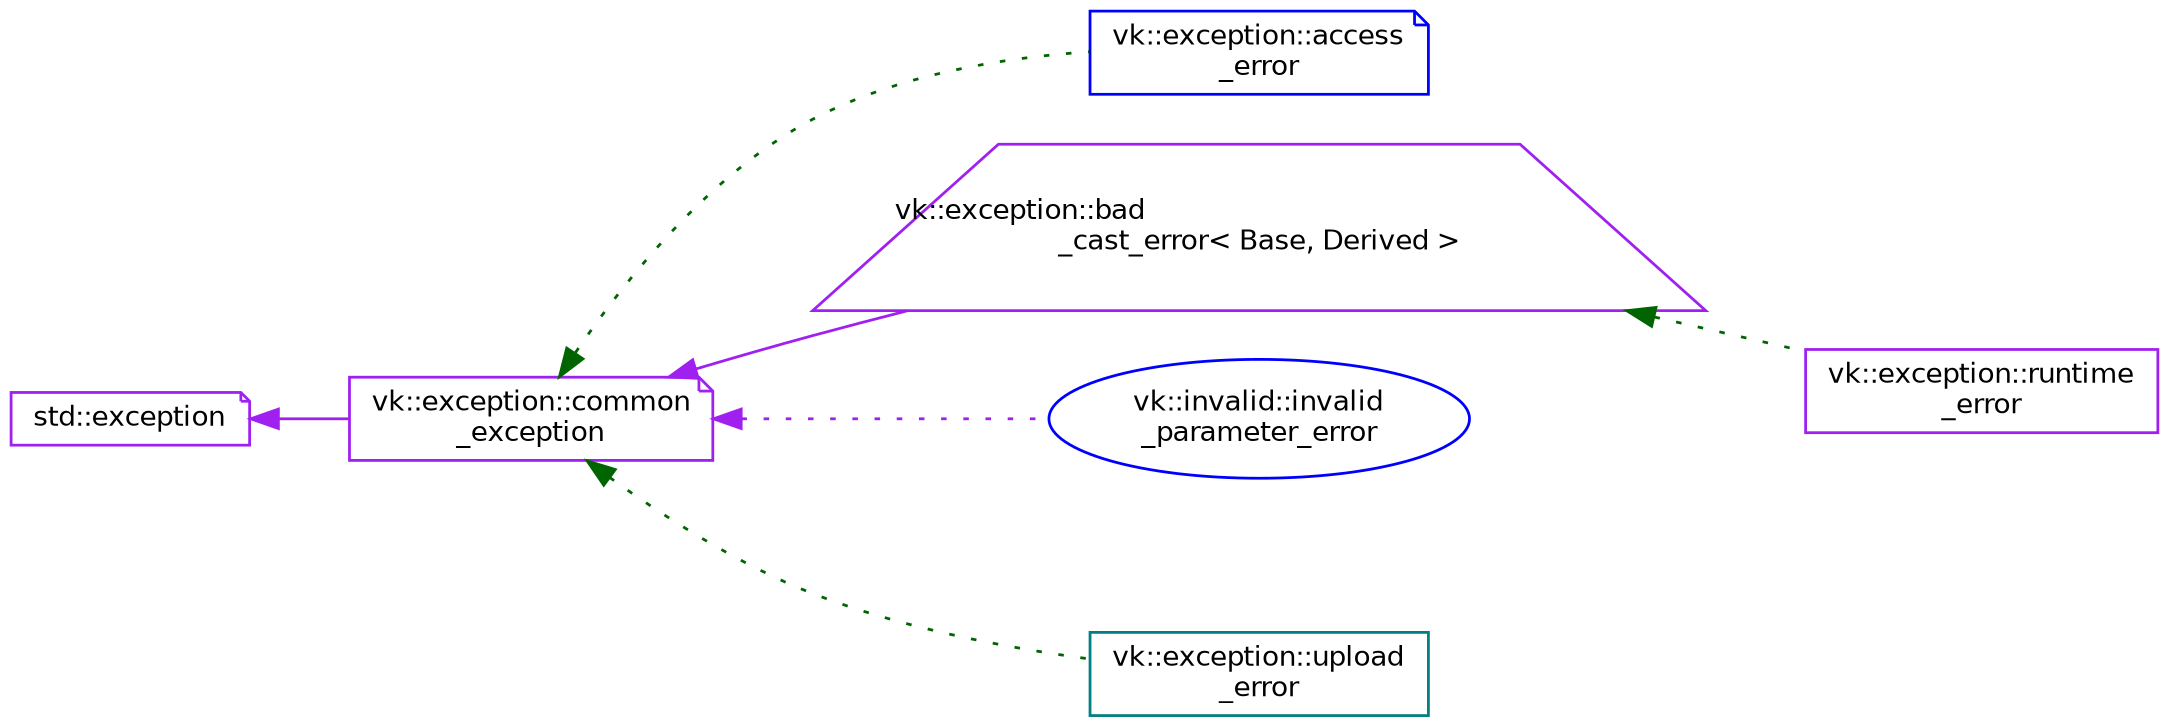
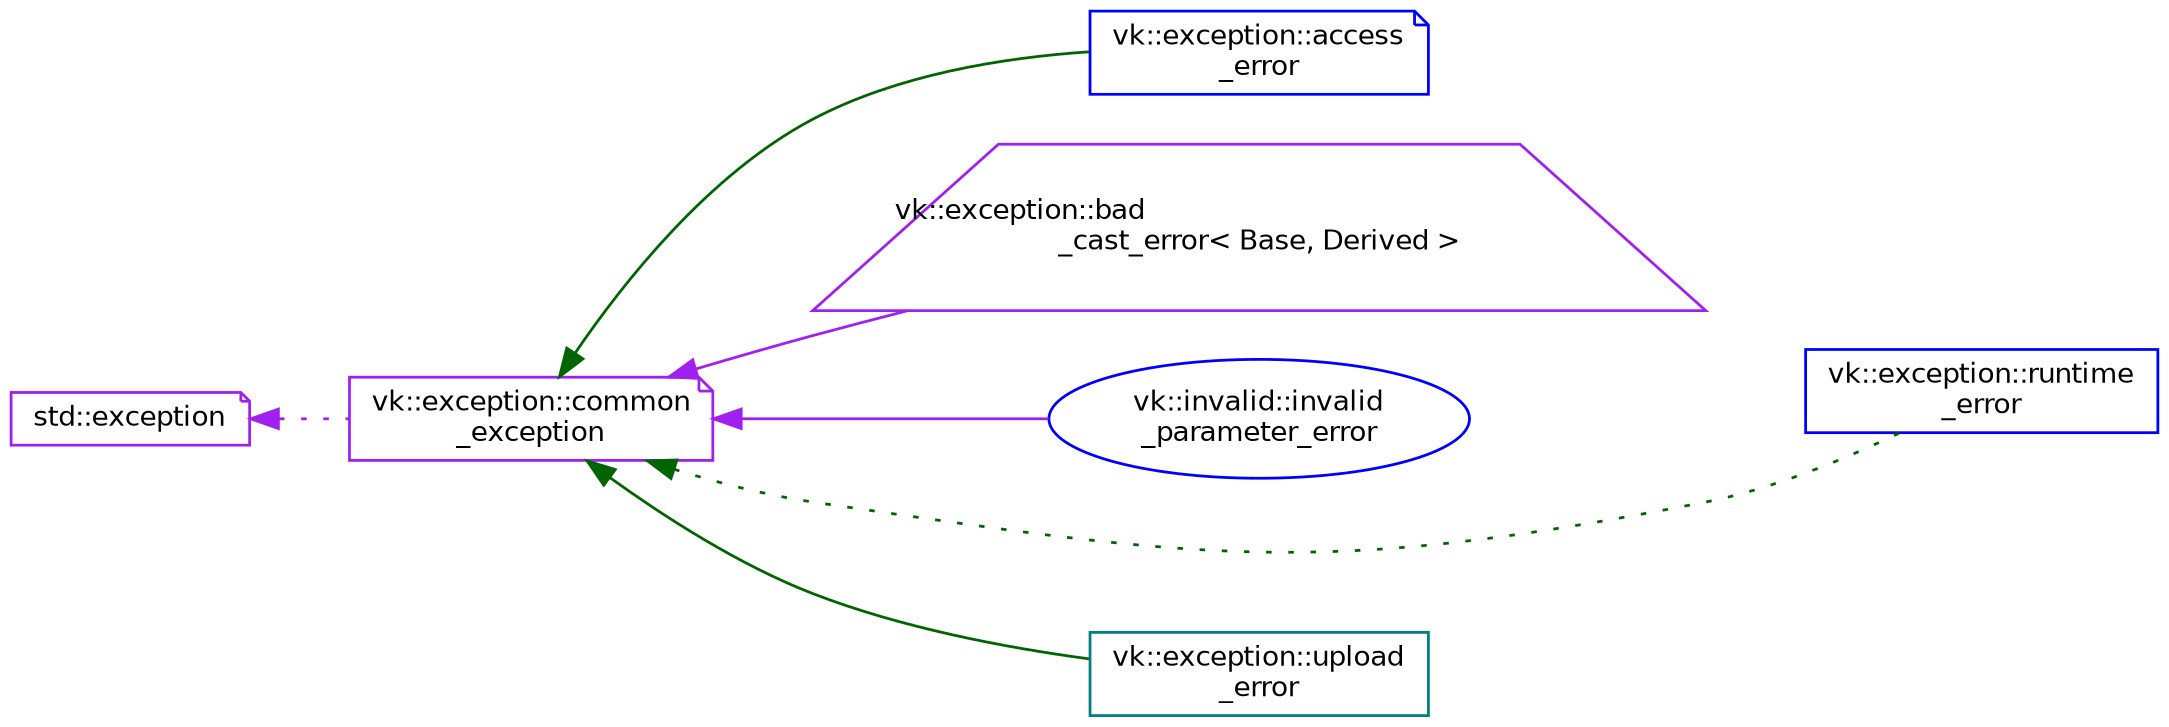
(792, 132) -> (792, 132)
(1730, 334) -> (1291, 552)
(1982, 391) -> (1982, 391)
(314, 419) -> (314, 419)
(895, 419) -> (895, 419)
(836, 602) -> (836, 602)
